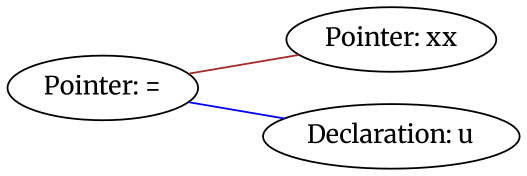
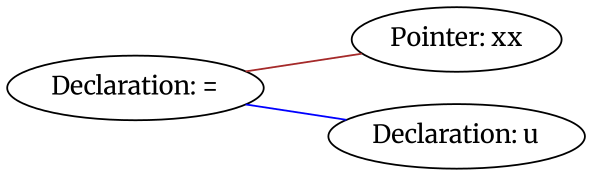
(103, 88) -> (135, 88)
